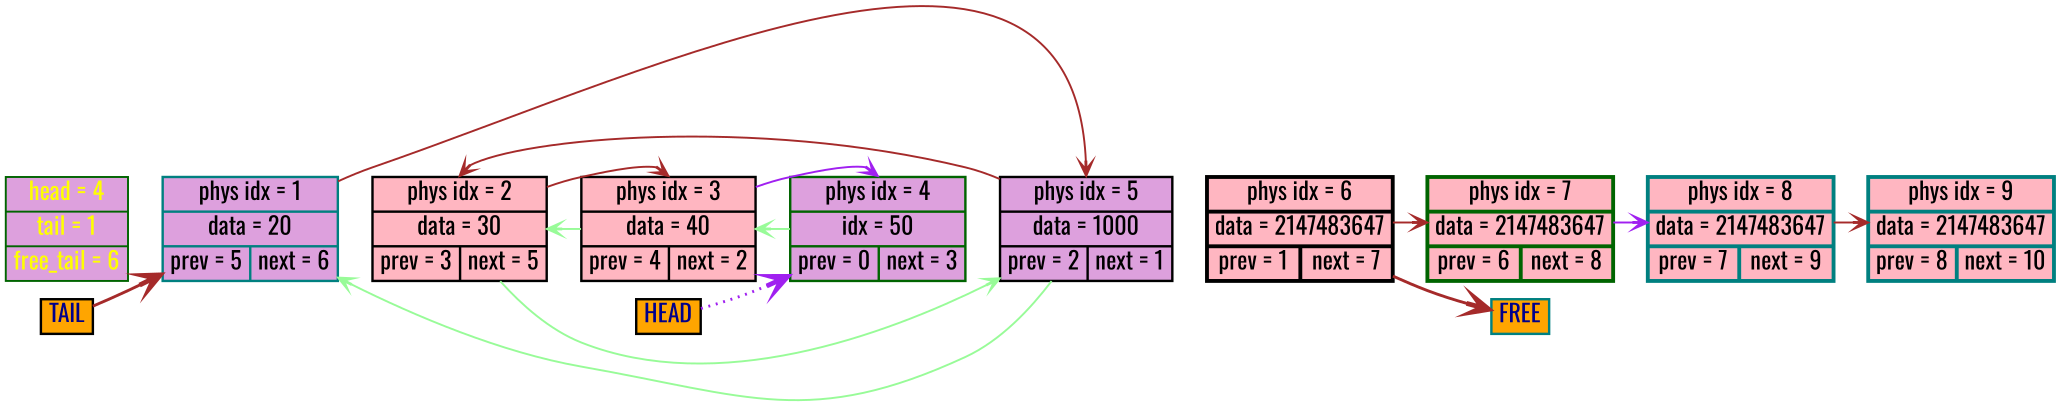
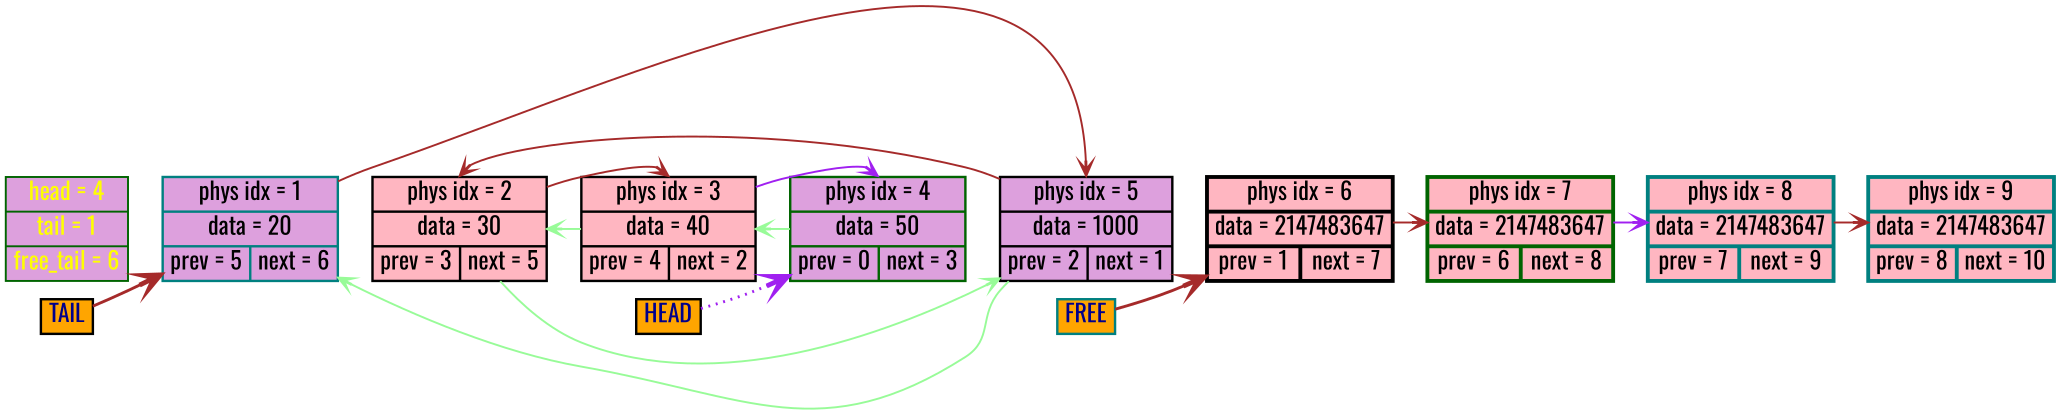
(878, 228) -> (878, 228)
(1430, 291) -> (1150, 299)
